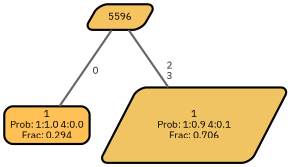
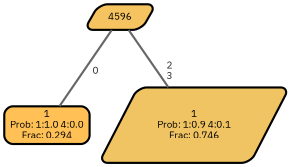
(120, 17) -> (120, 17)
(194, 125) -> (194, 125)
